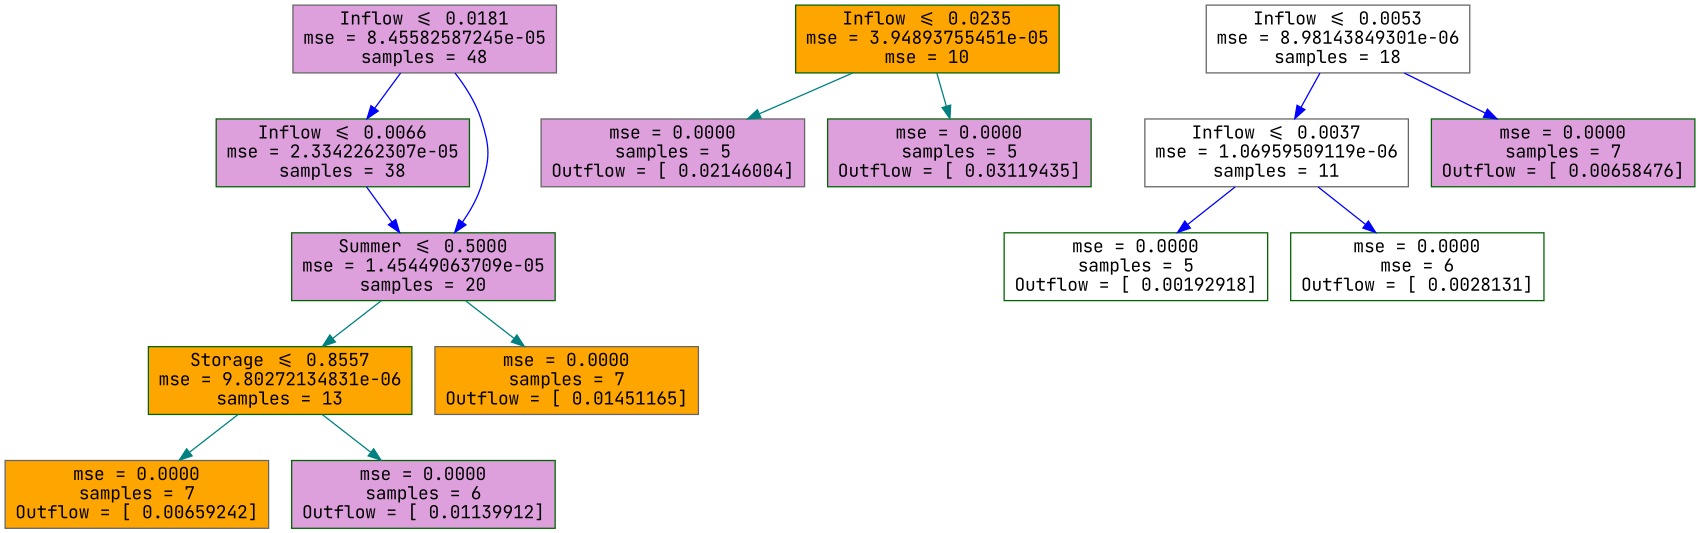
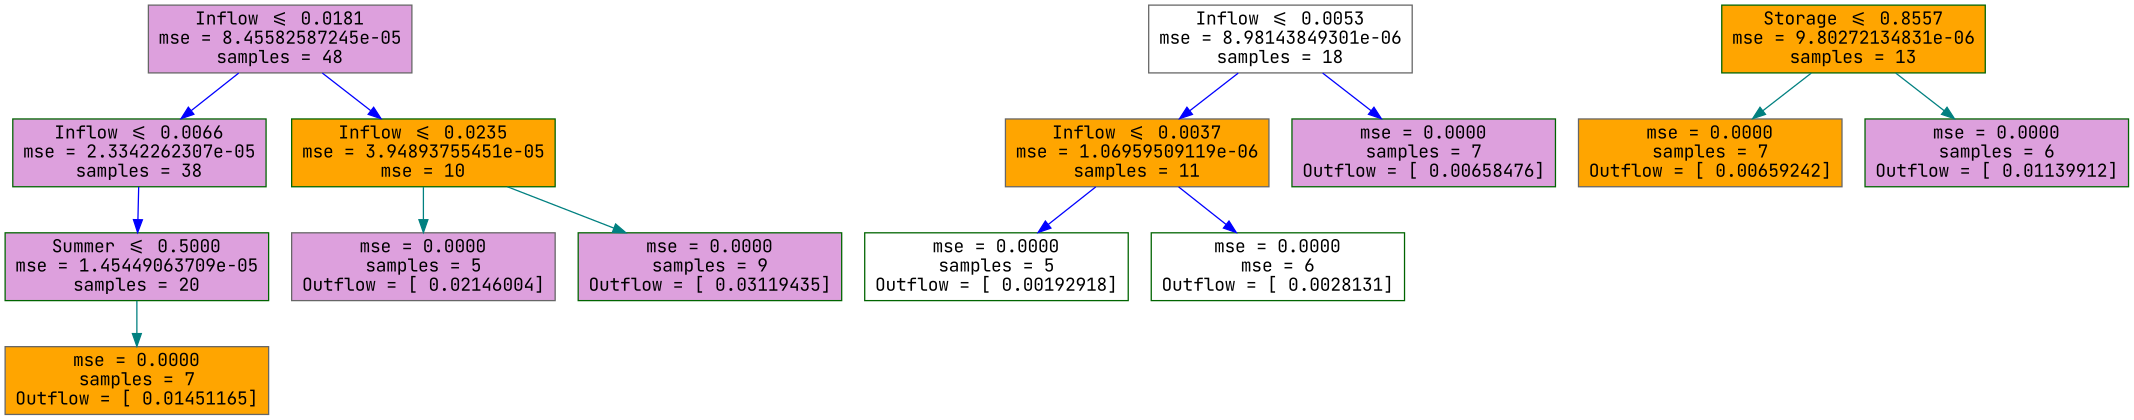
(488, 146) -> (347, 92)
(959, 153) -> (710, 267)
(1277, 153) -> (1137, 153)
(357, 320) -> none
